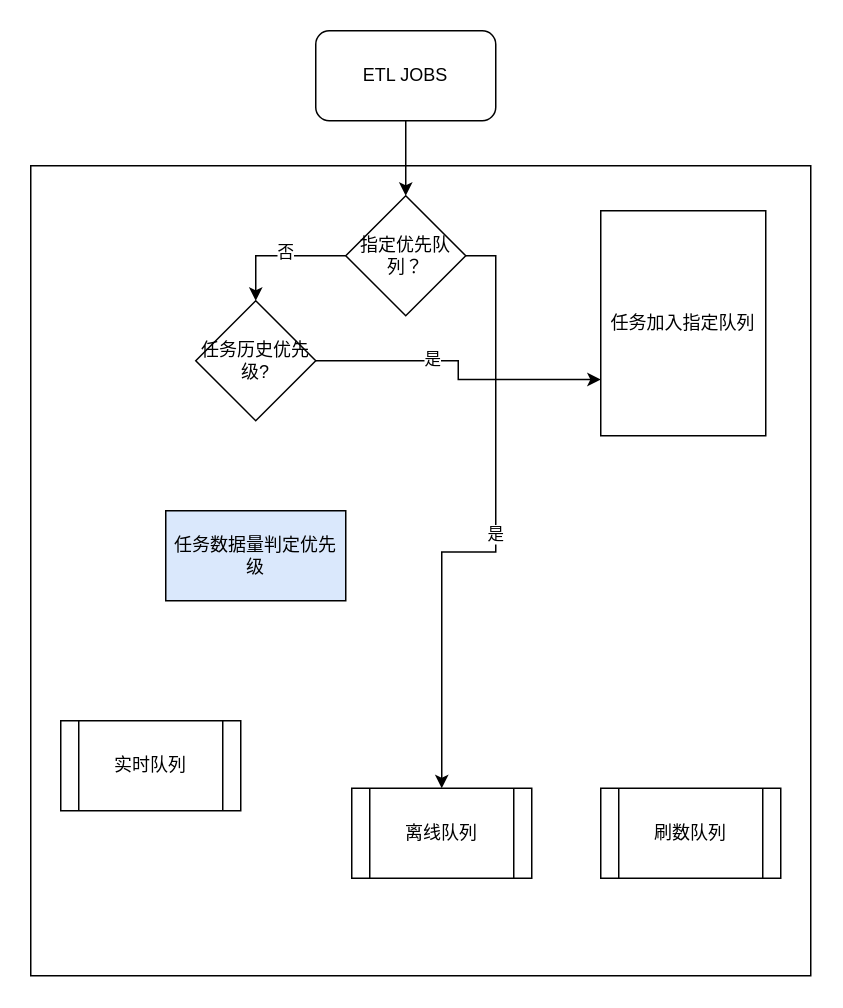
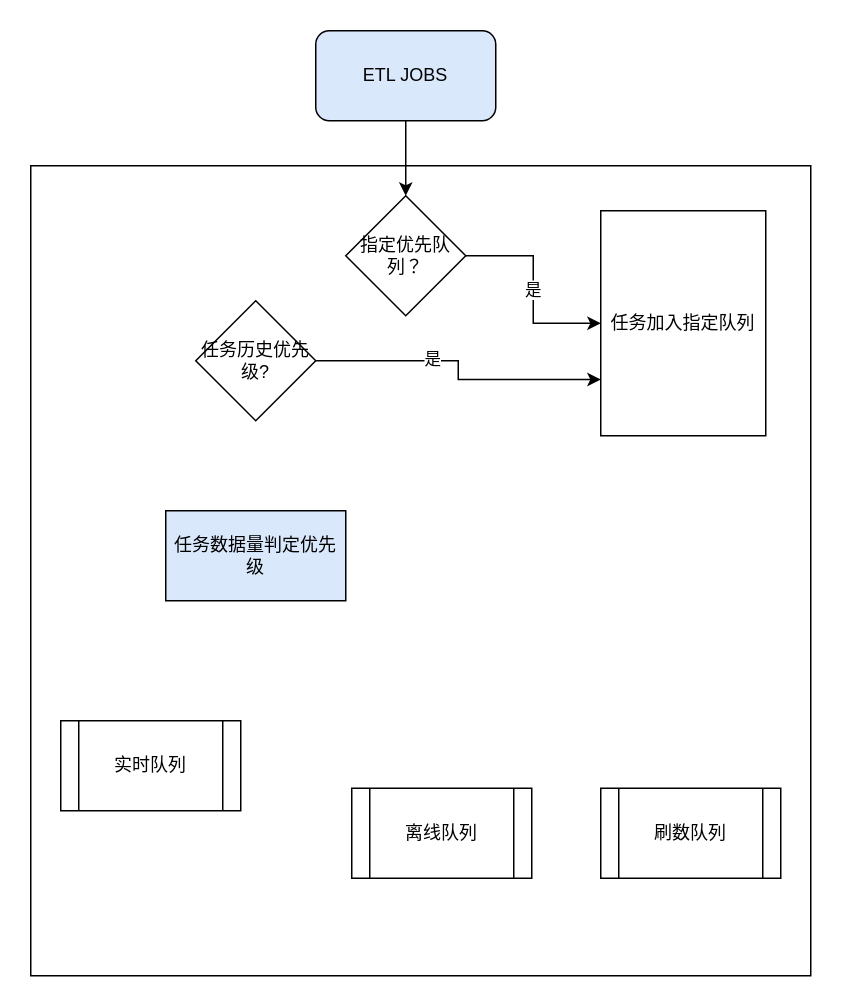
(406, 76) -> (406, 76)
(284, 256) -> none
(496, 542) -> (533, 298)
